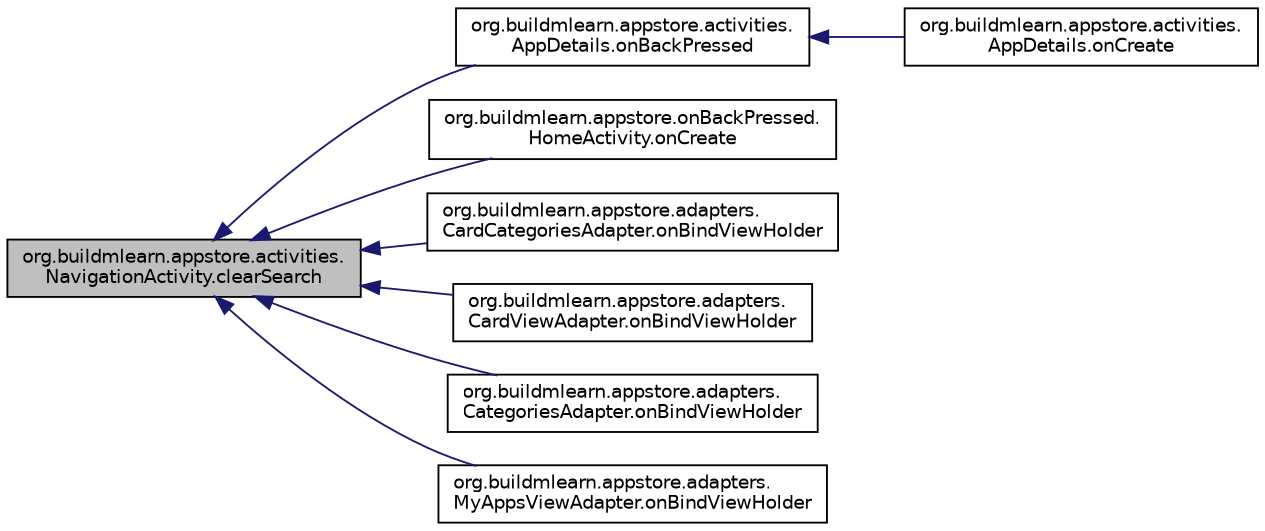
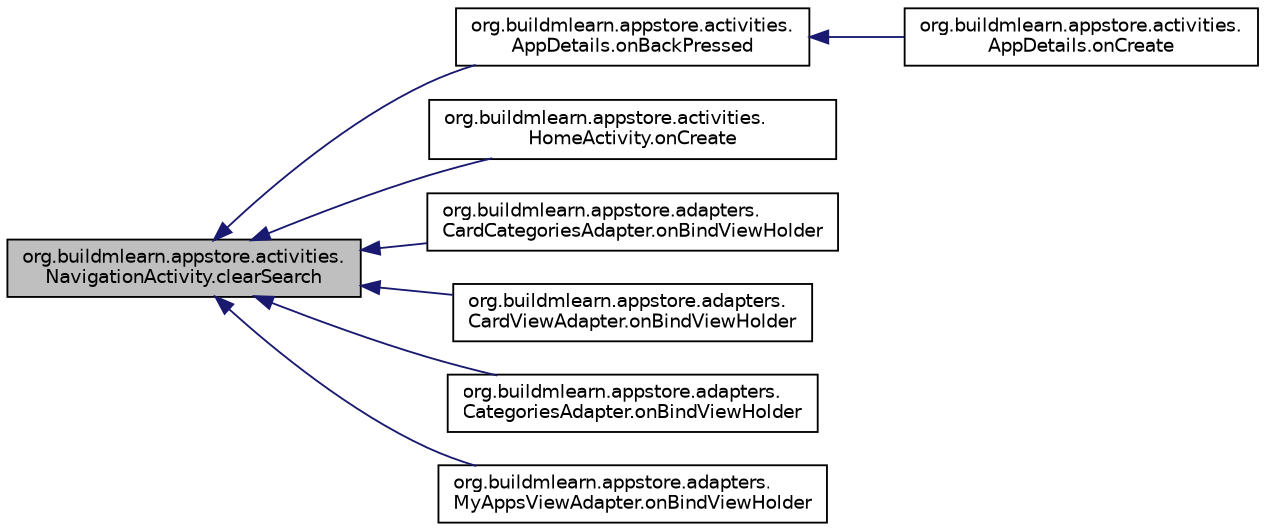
(633, 130) -> (633, 130)
